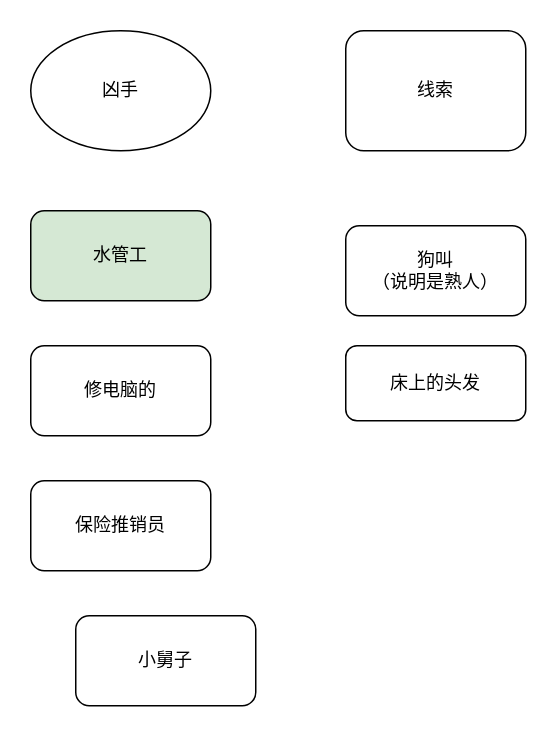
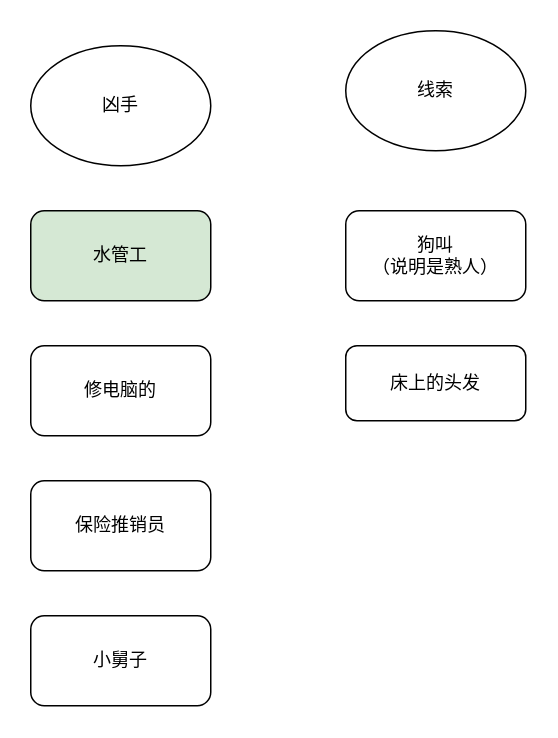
(121, 91) -> (121, 106)
(436, 91) -> (436, 91)
(436, 271) -> (436, 256)
(166, 661) -> (121, 661)
